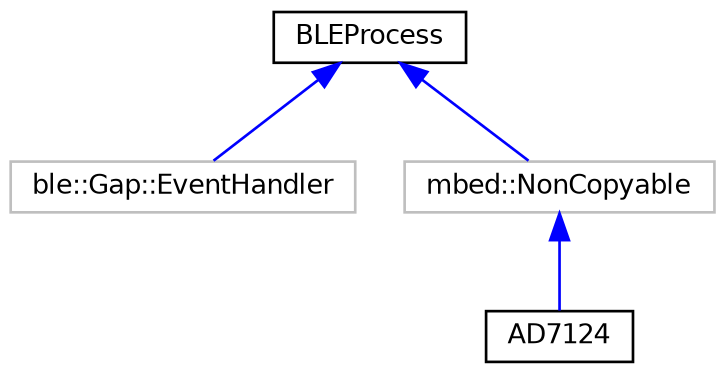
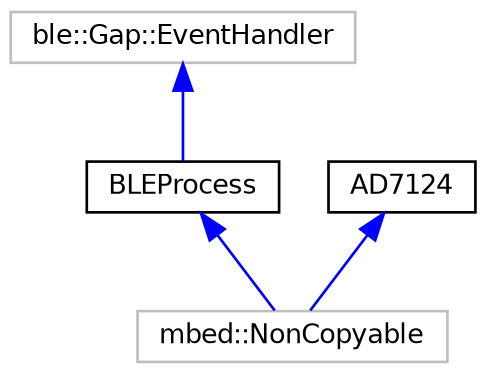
(266, 120) -> (183, 126)
(560, 276) -> (339, 273)
